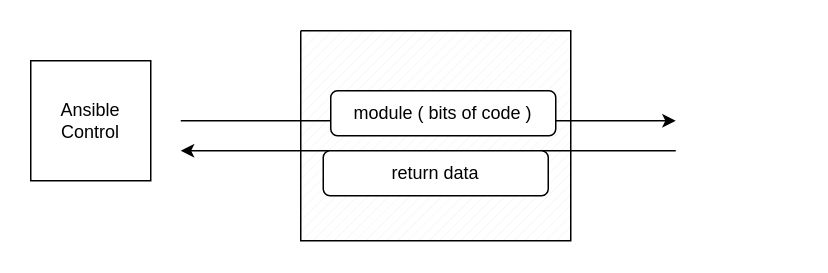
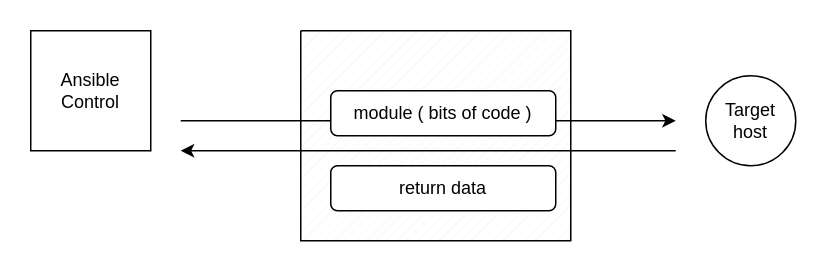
(91, 121) -> (91, 91)
none -> (751, 121)
(436, 173) -> (443, 188)
